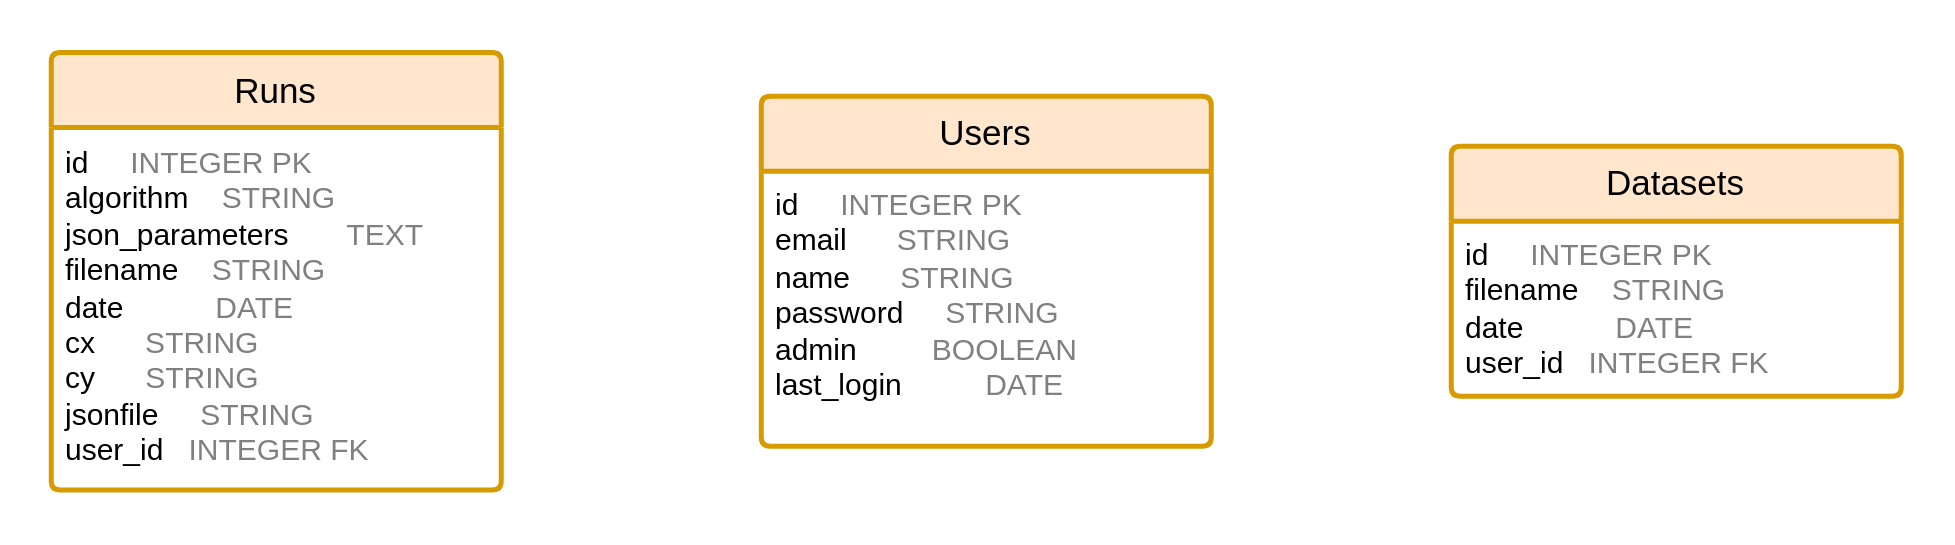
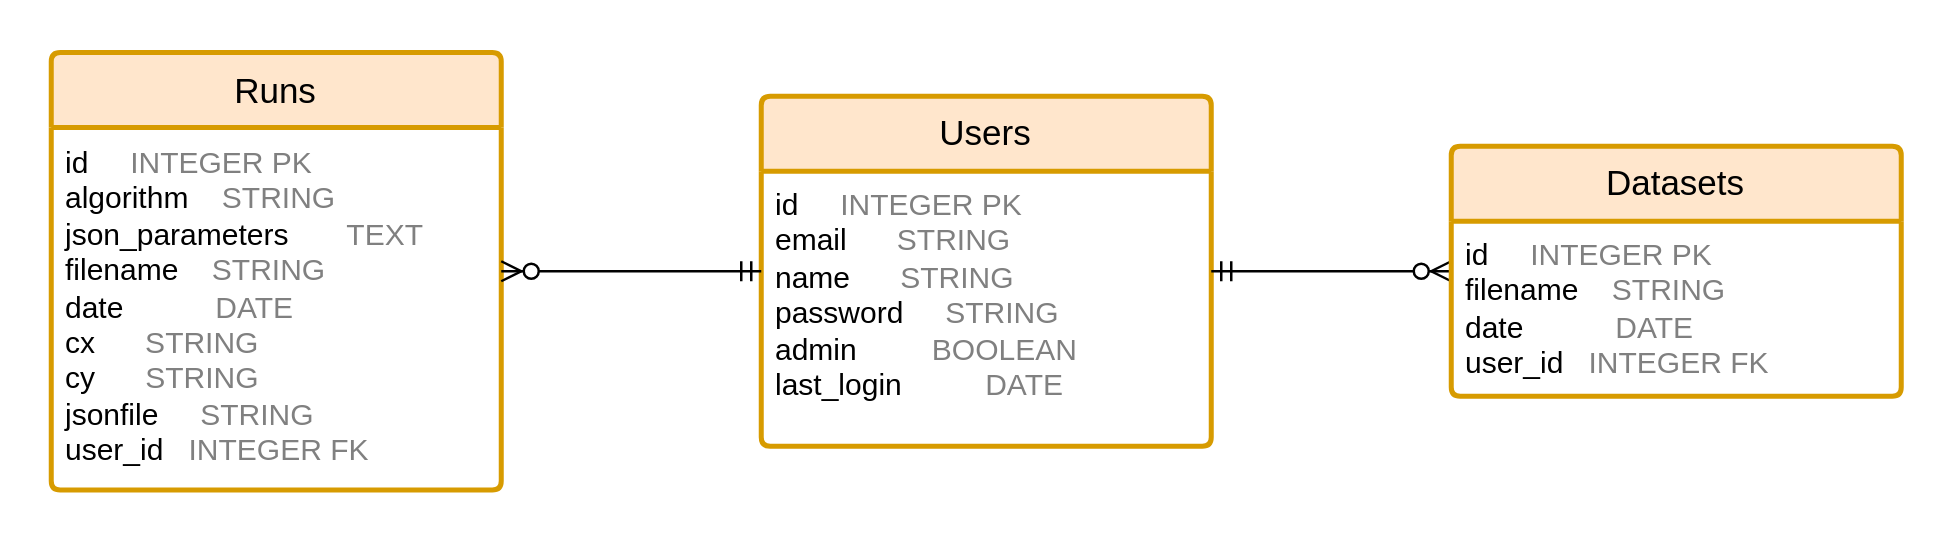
none -> (646, 271)
none -> (1315, 271)
